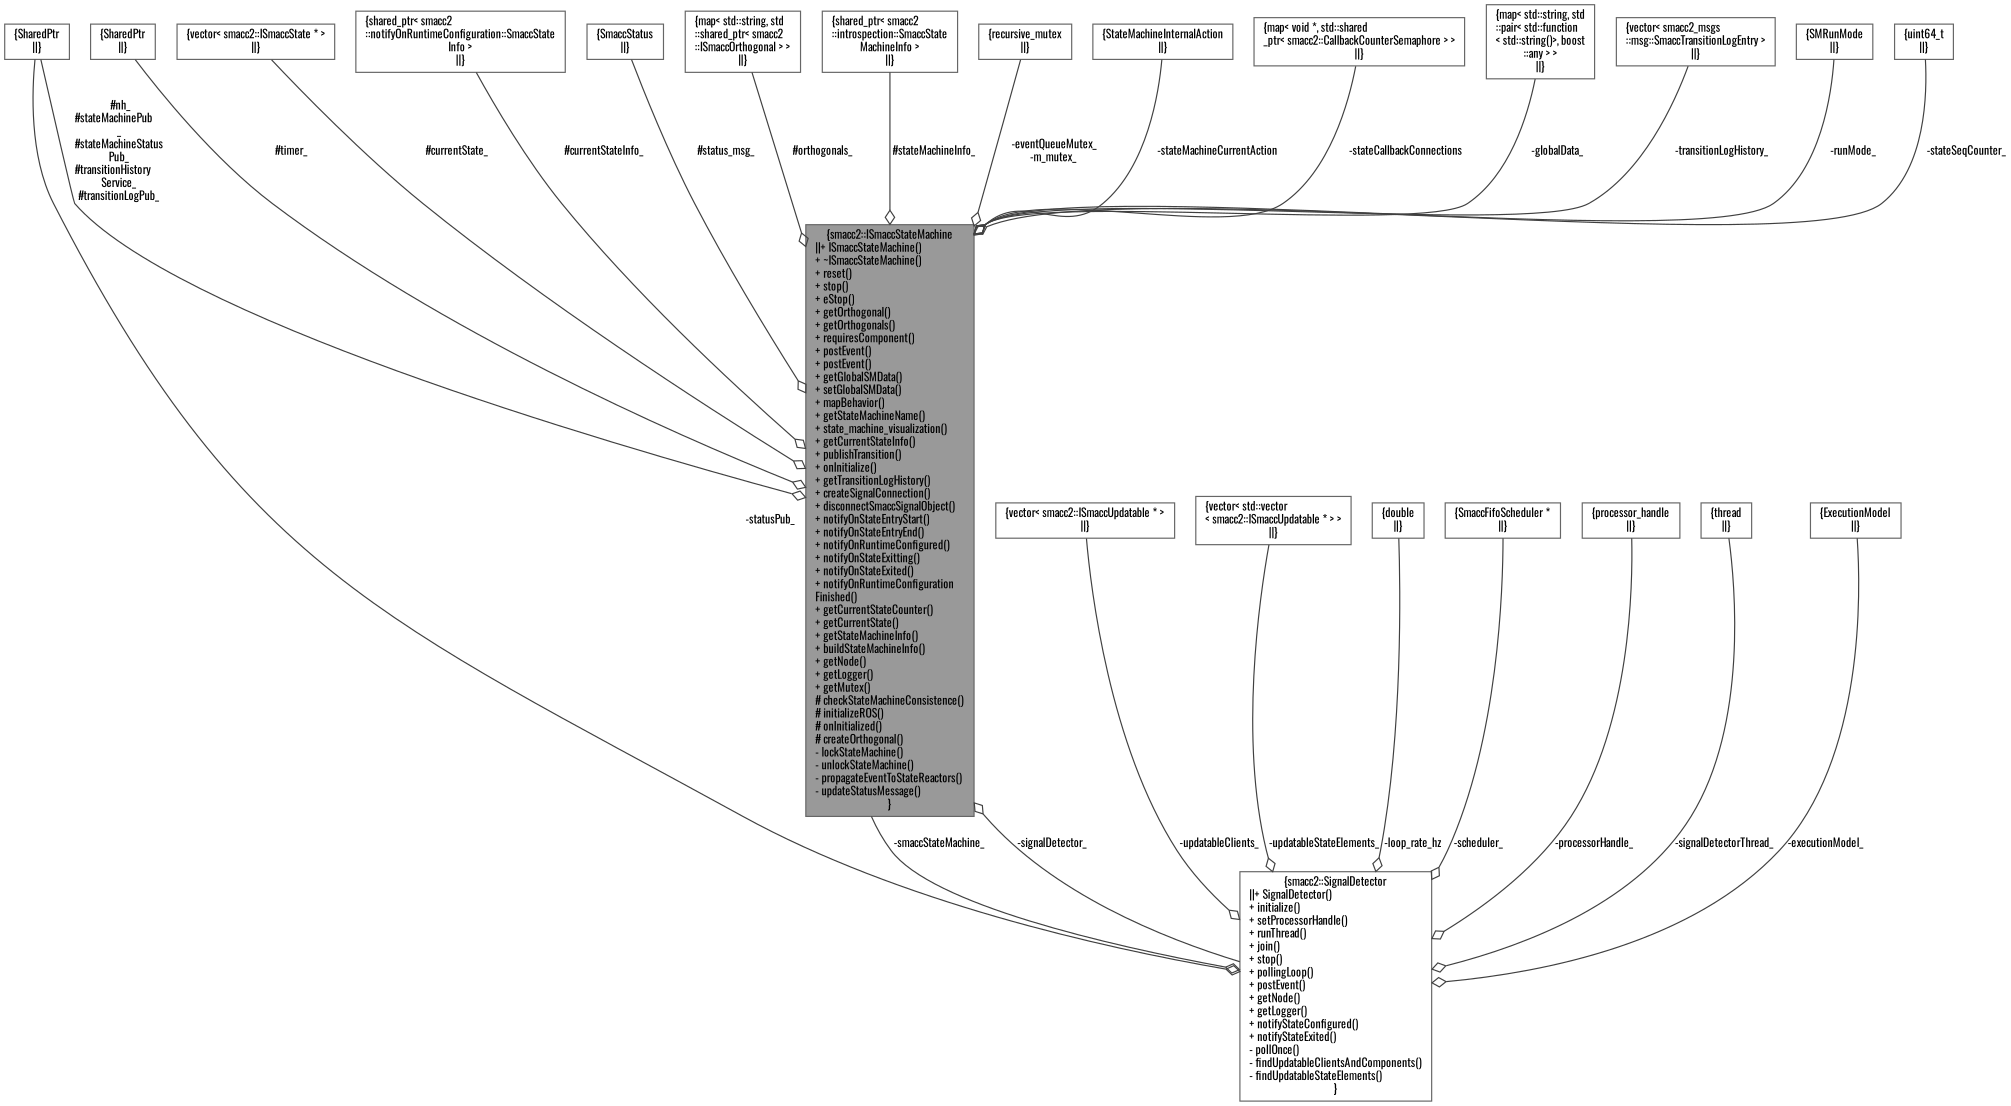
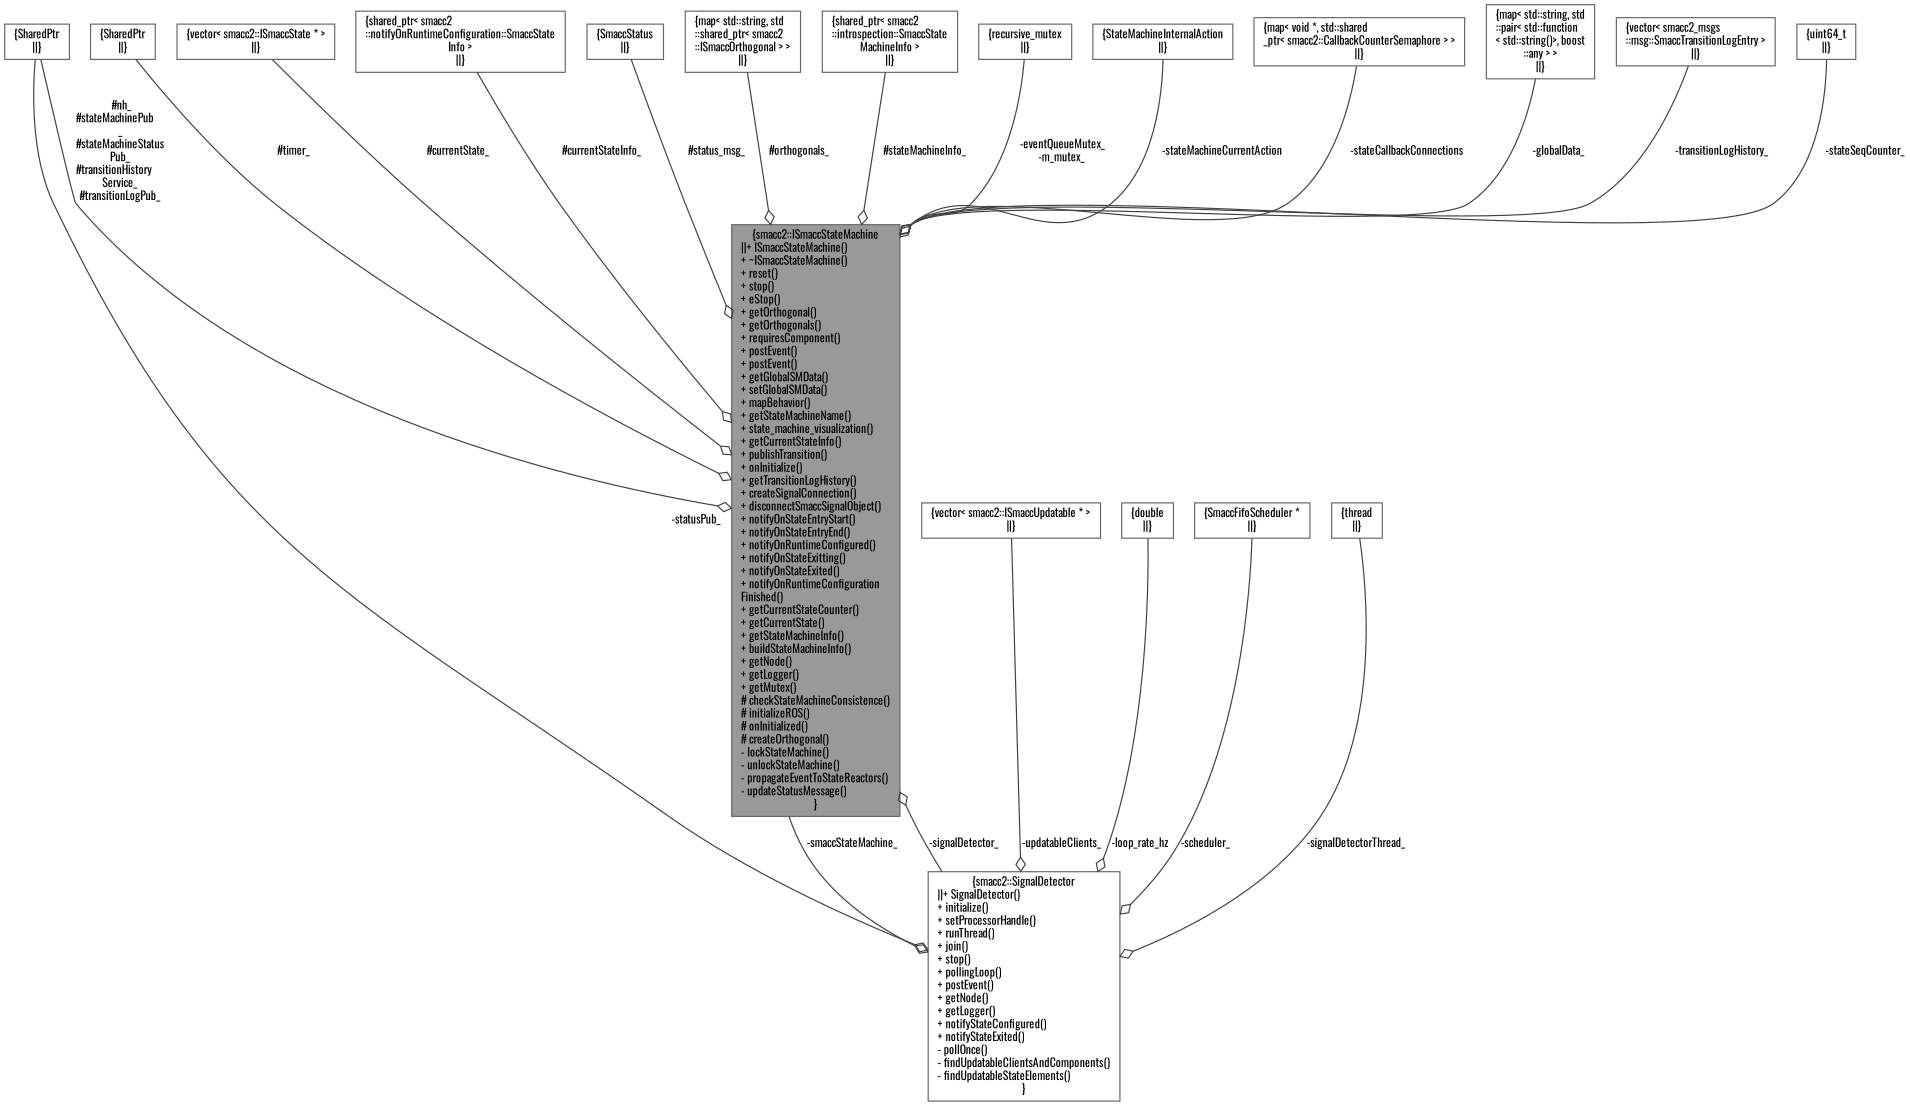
(1835, 42) -> none
(1273, 521) -> none
(1631, 521) -> none
(1856, 521) -> none
